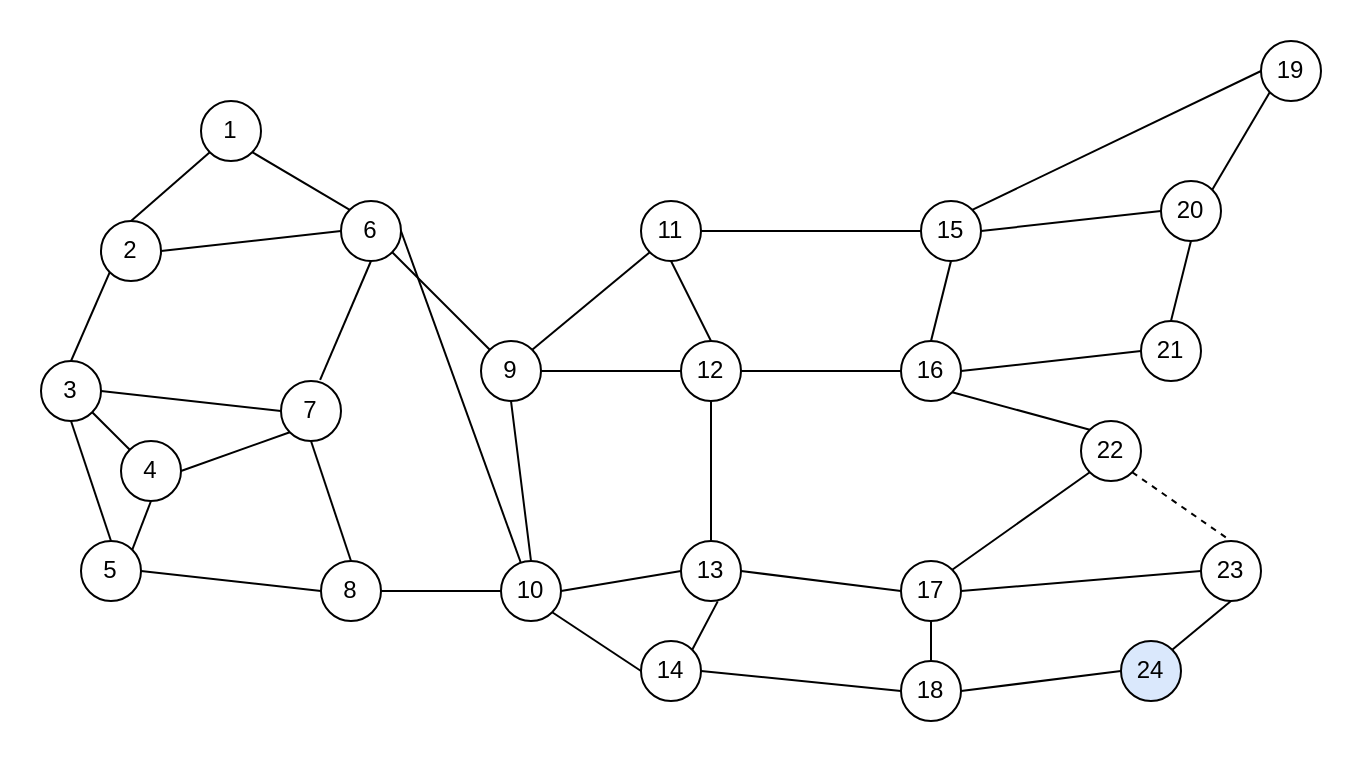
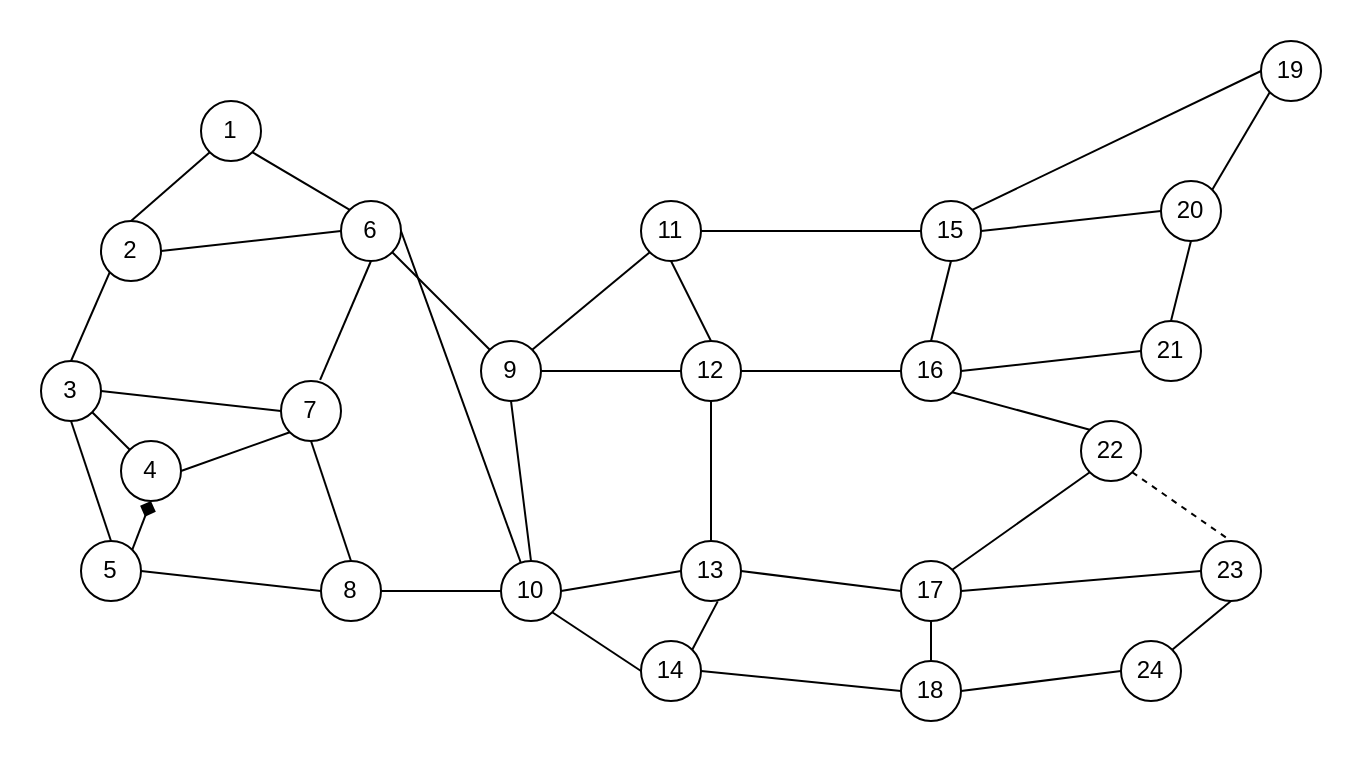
(148, 509) -> (145, 516)
(1151, 671) -> (1151, 671)
